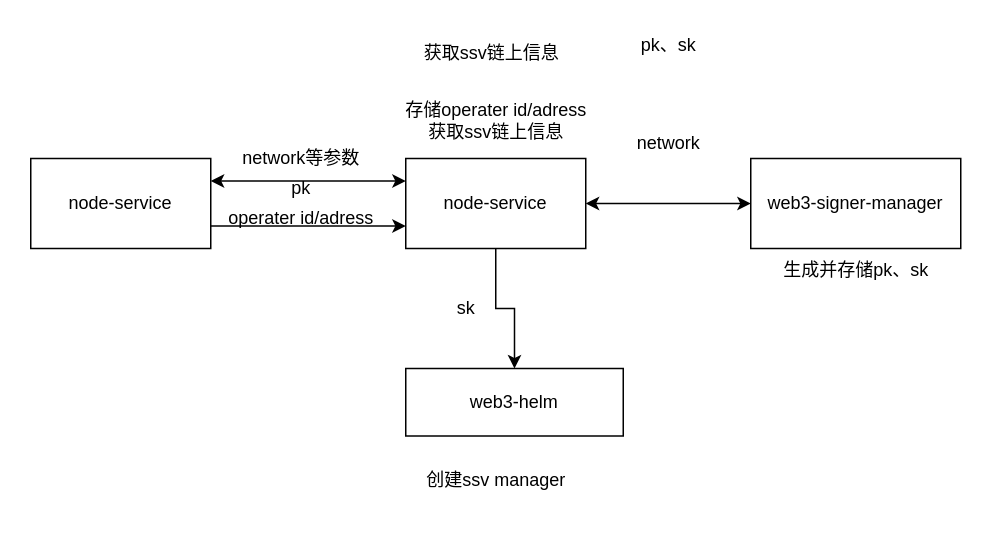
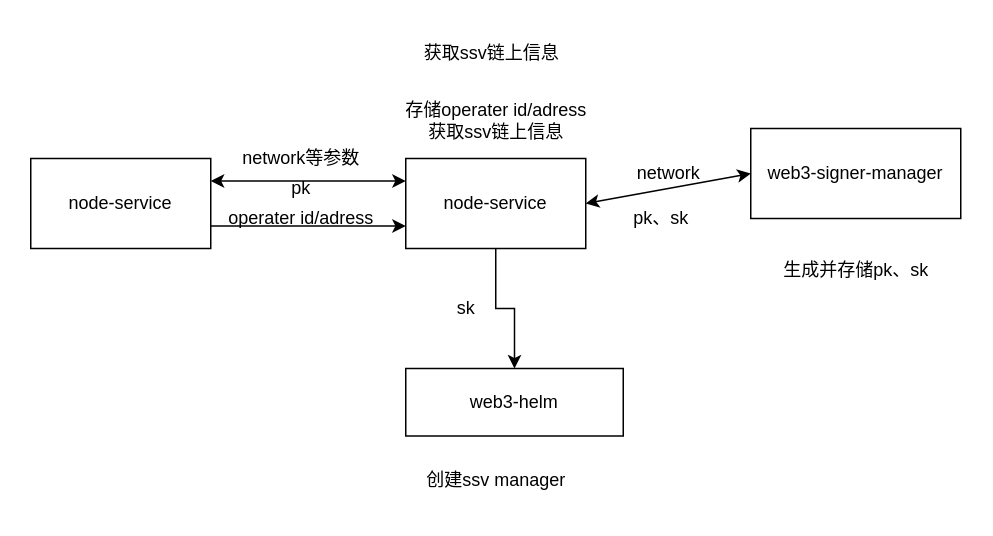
(668, 46) -> (661, 218)
(668, 143) -> (668, 173)
(856, 203) -> (856, 173)
